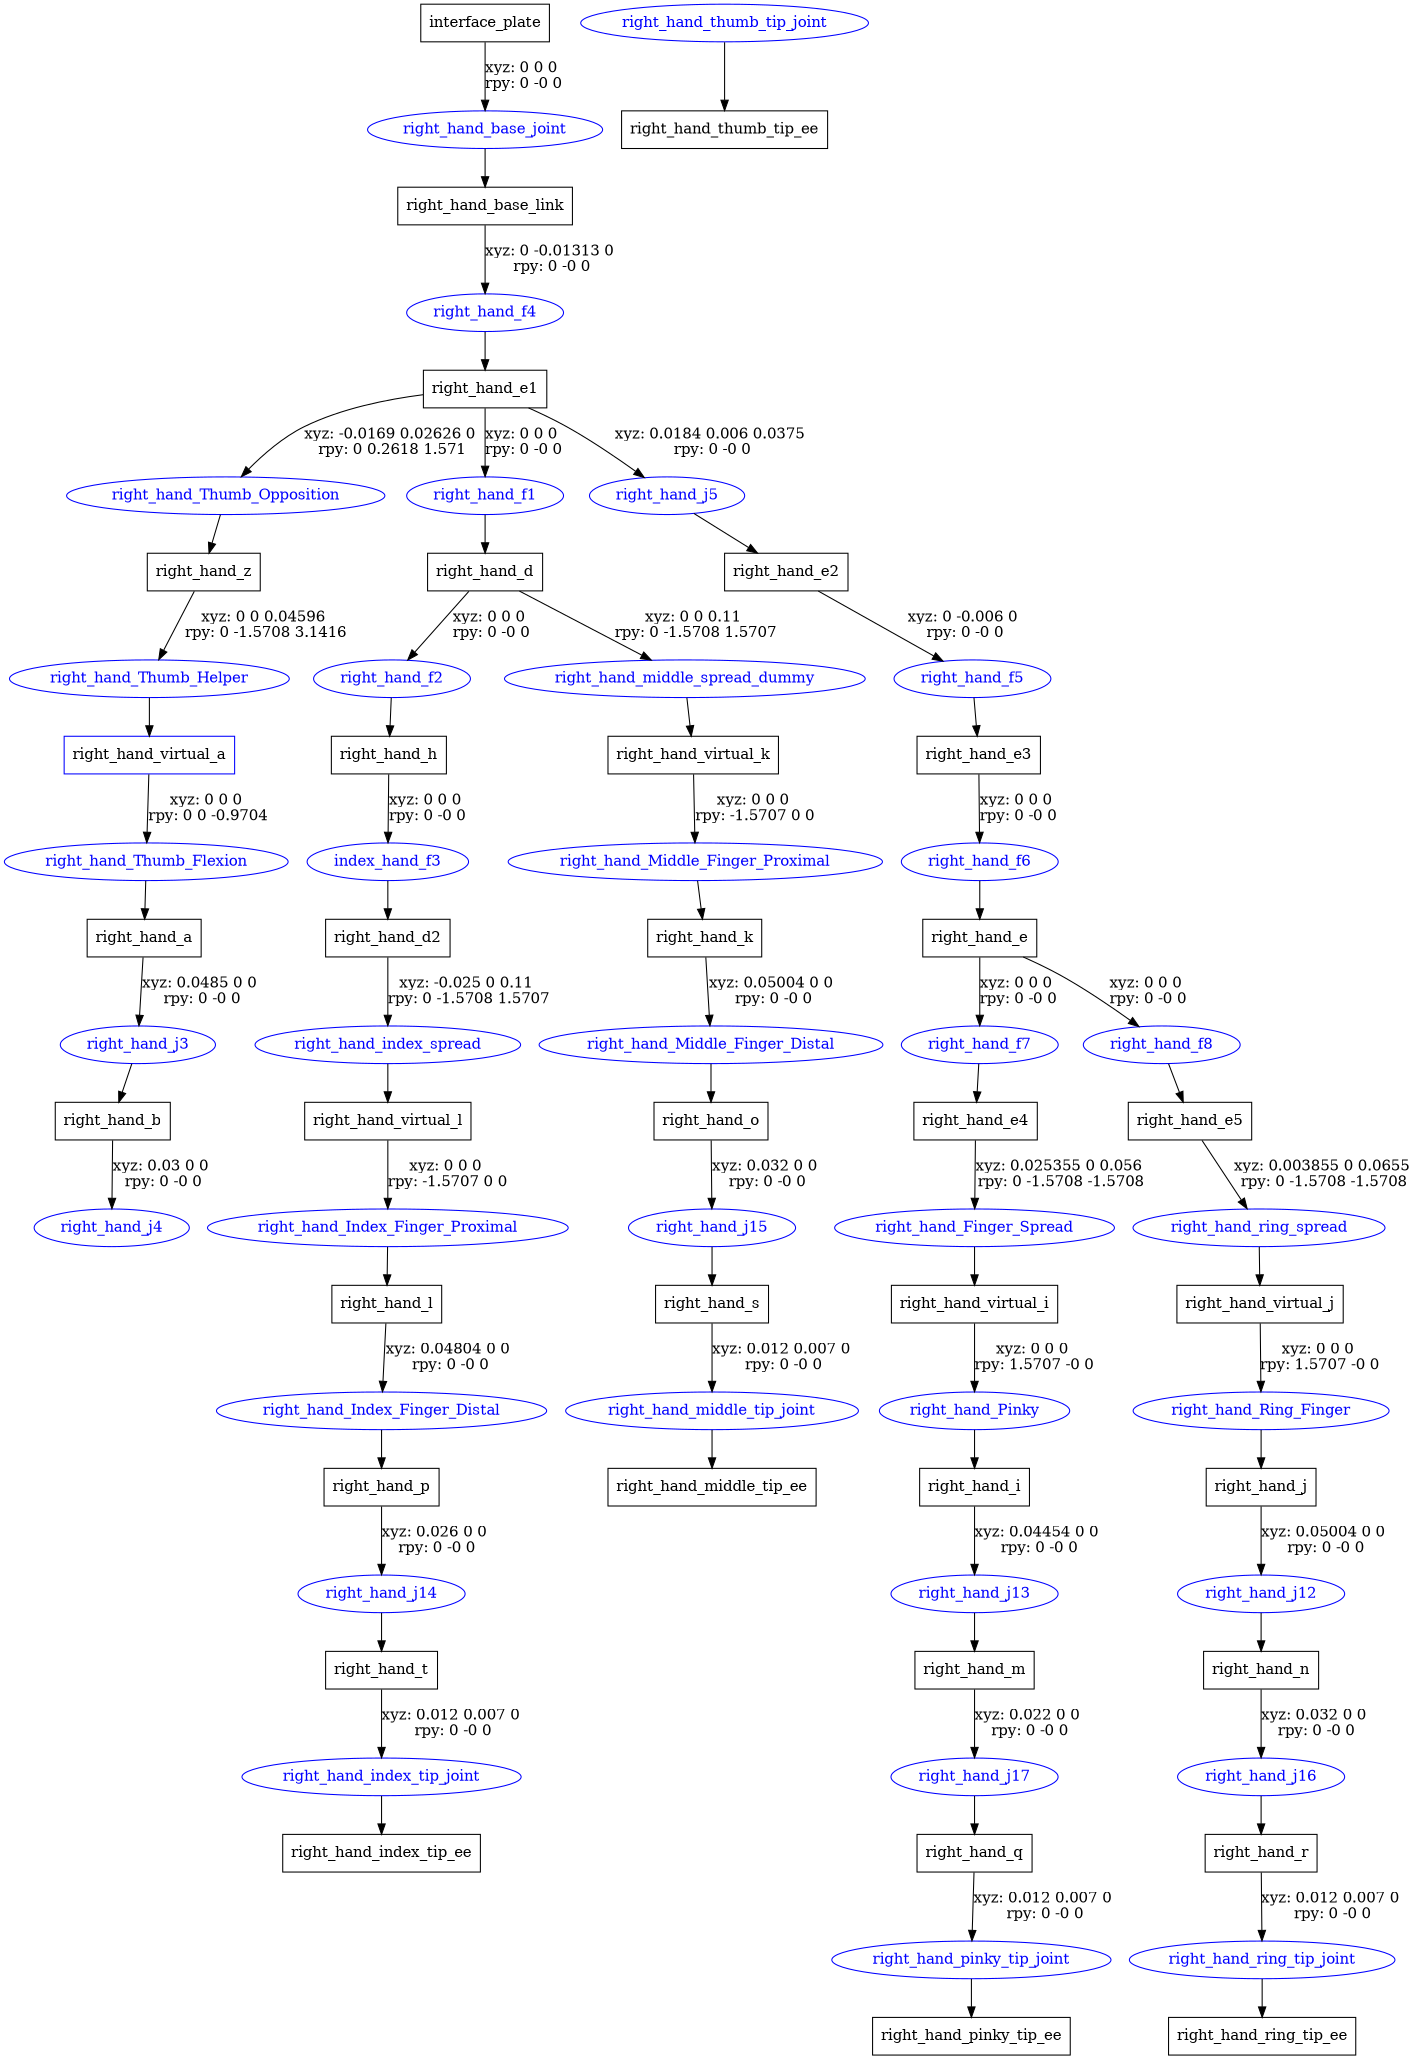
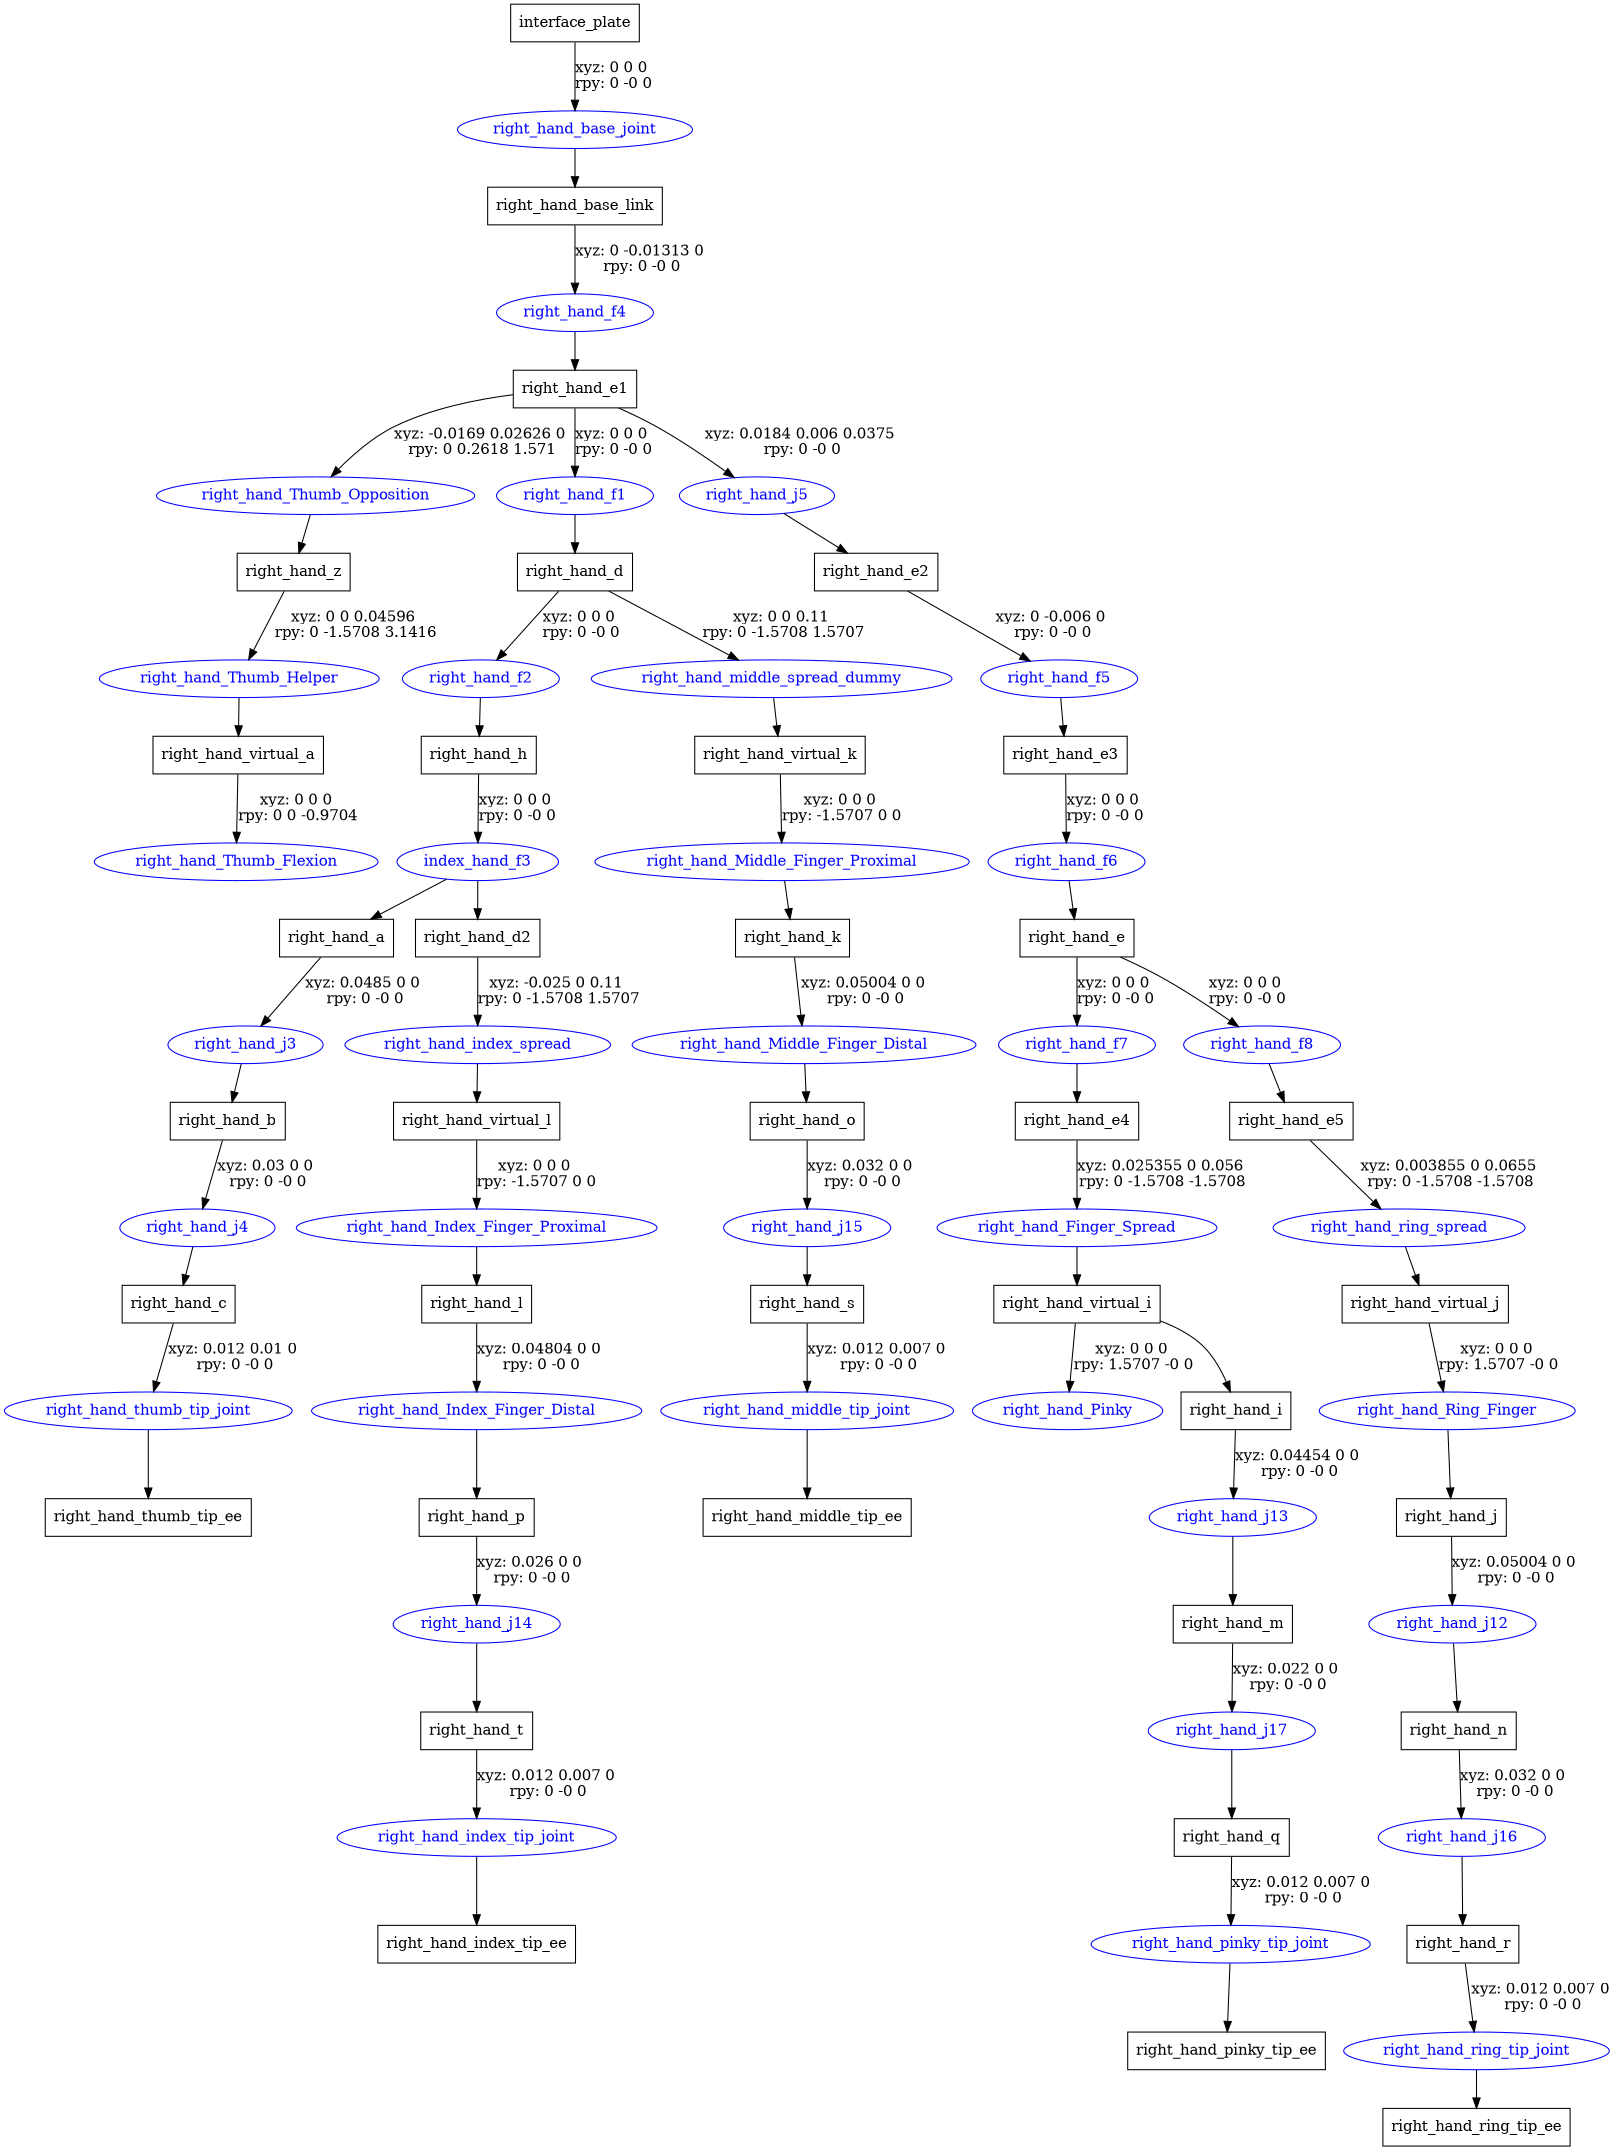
(149, 755) -> (238, 755)
(145, 895) -> (413, 897)
none -> (179, 1304)
(975, 1444) -> (1200, 1344)
